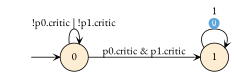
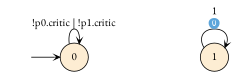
(142, 57) -> none
